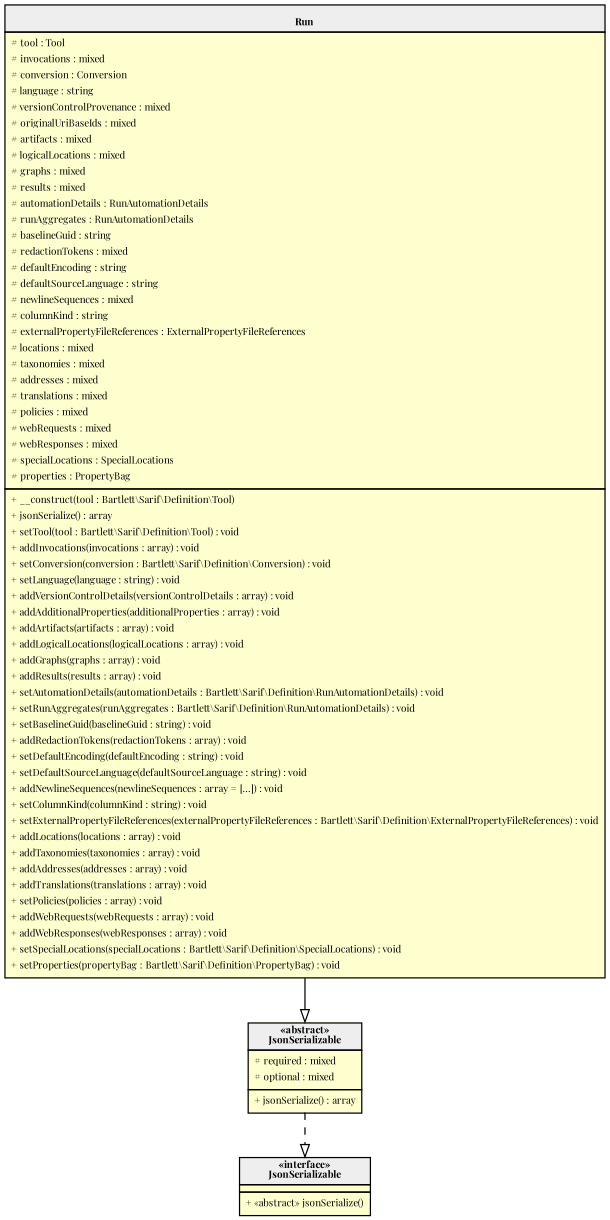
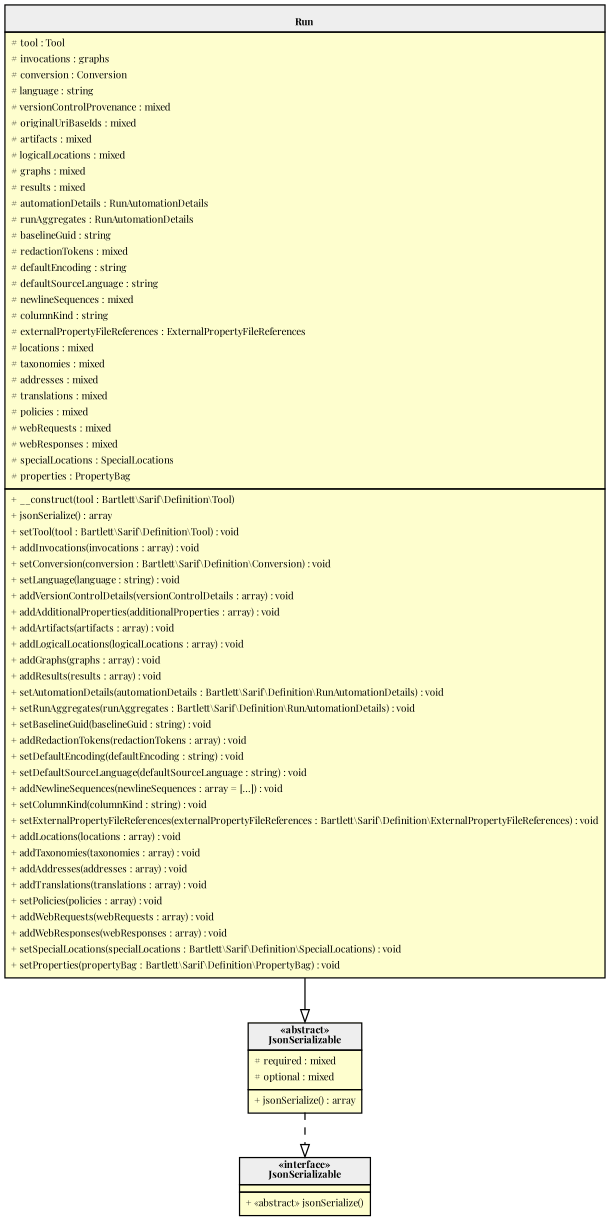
(58, 59) -> (61, 59)
